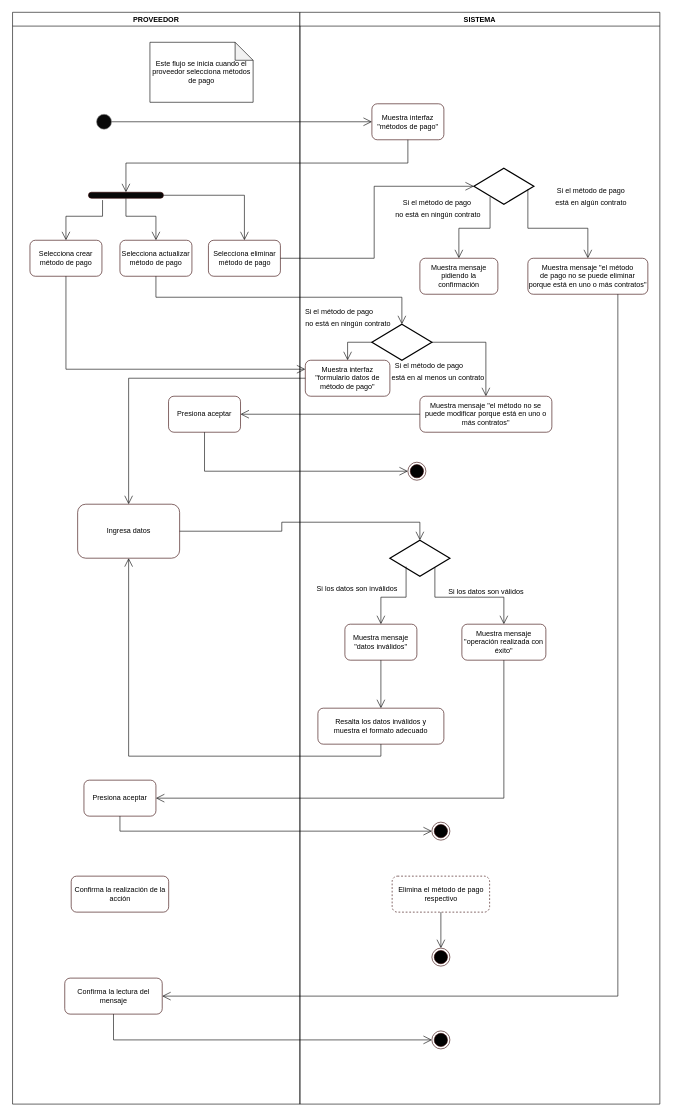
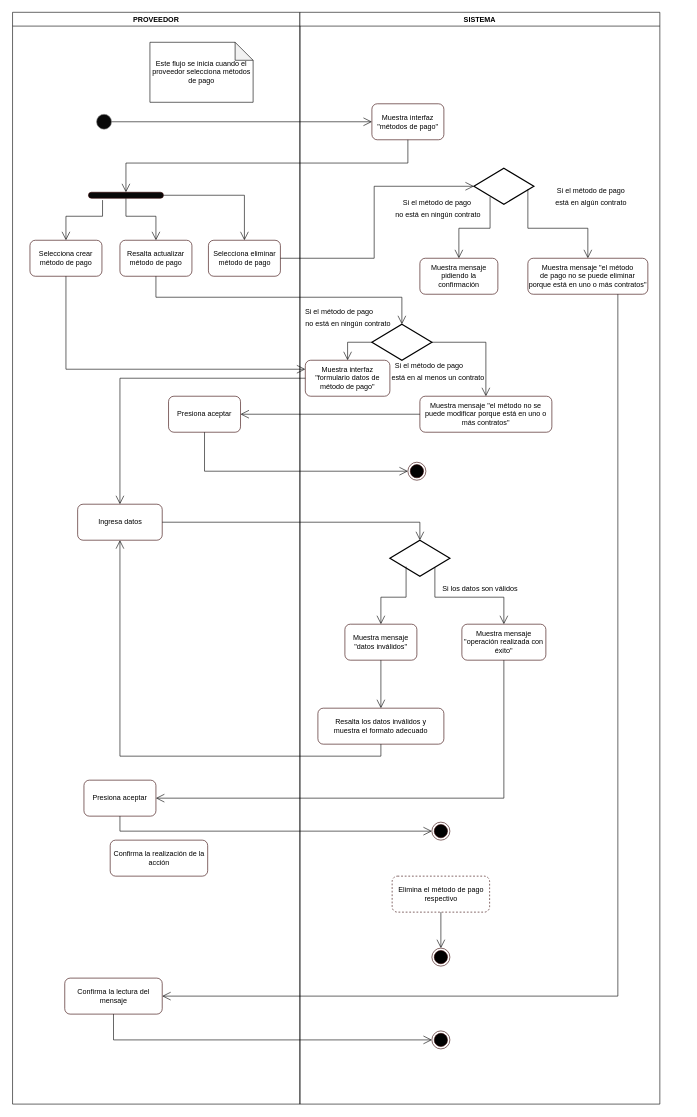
(156, 258) -> (156, 258)
(128, 531) -> (120, 522)
(357, 589) -> none
(486, 592) -> (480, 589)
(120, 894) -> (159, 858)
